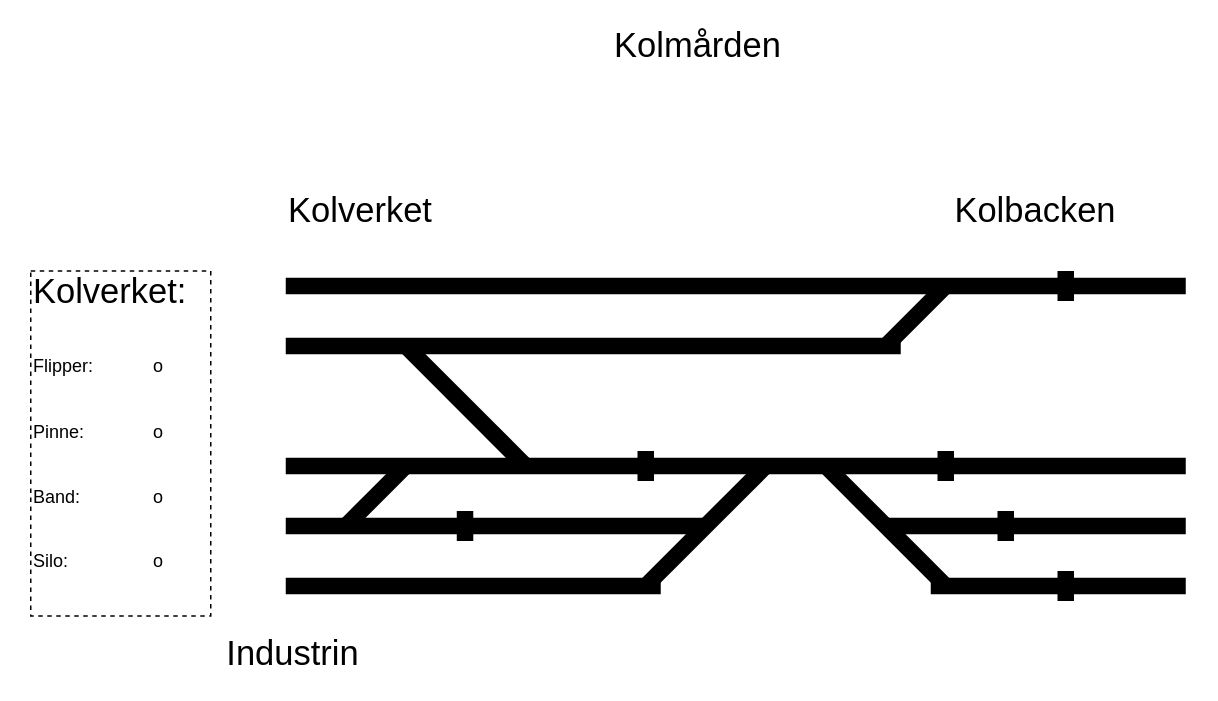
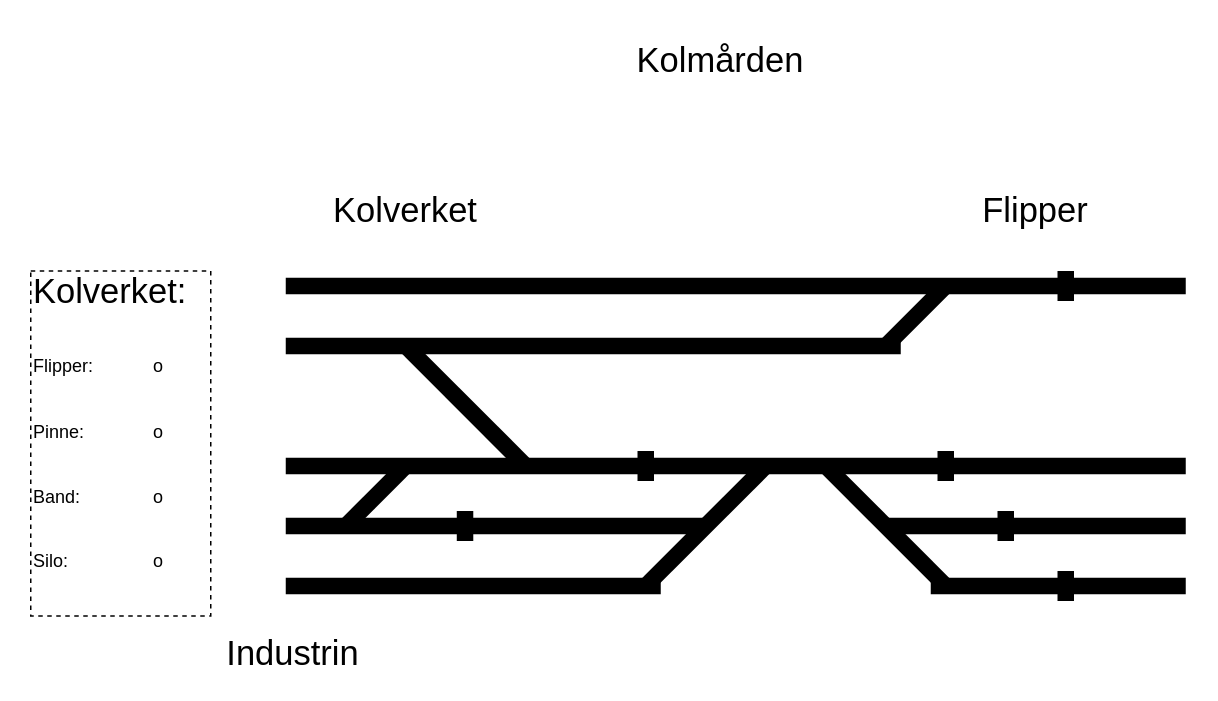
(698, 46) -> (721, 61)
(361, 211) -> (406, 211)
(1036, 211) -> (1036, 211)
